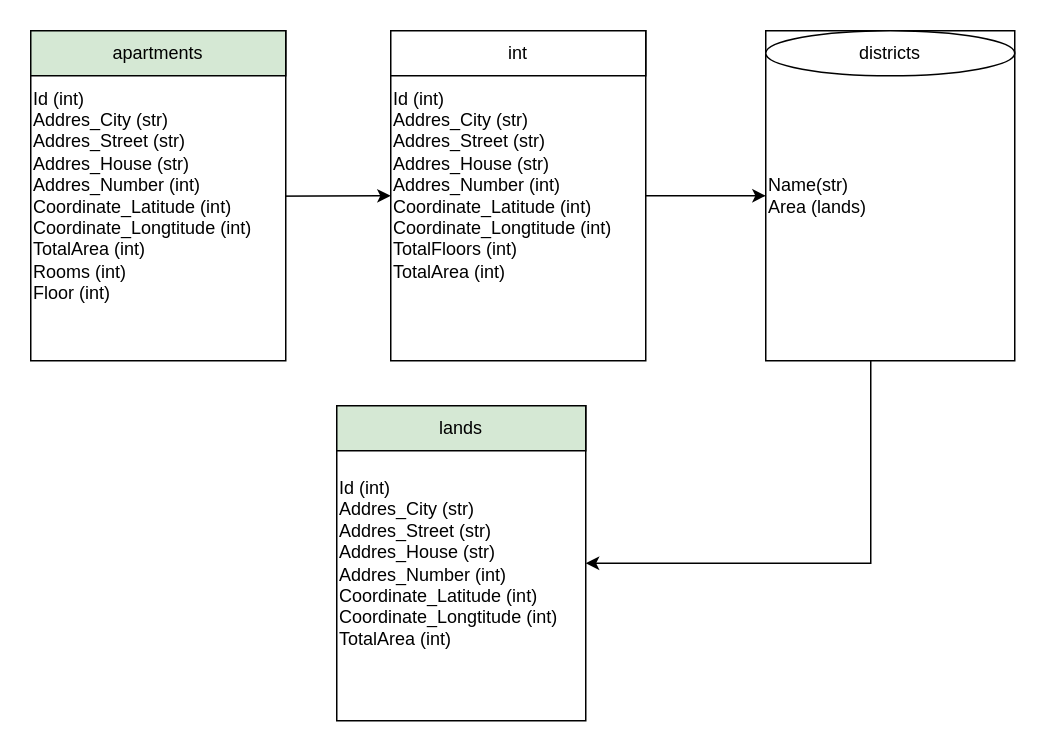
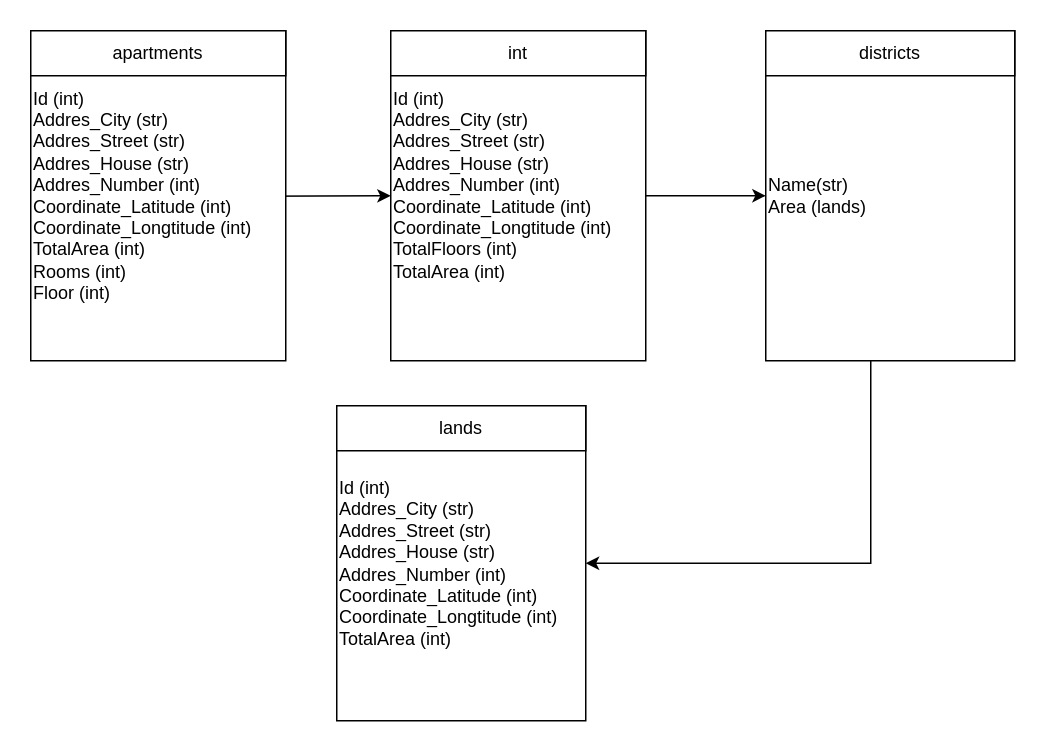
(158, 53) -> (158, 53)
(890, 53) -> (890, 53)
(461, 428) -> (461, 428)
